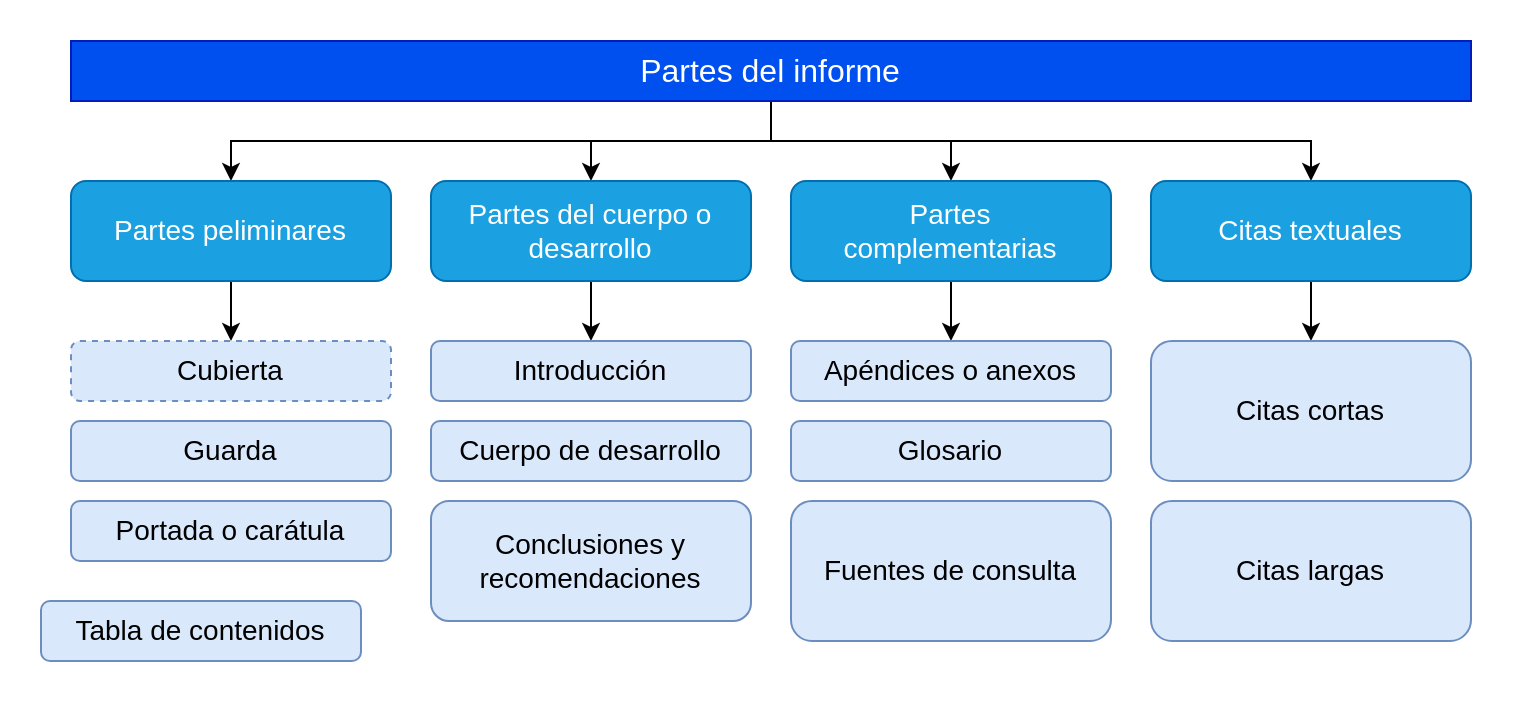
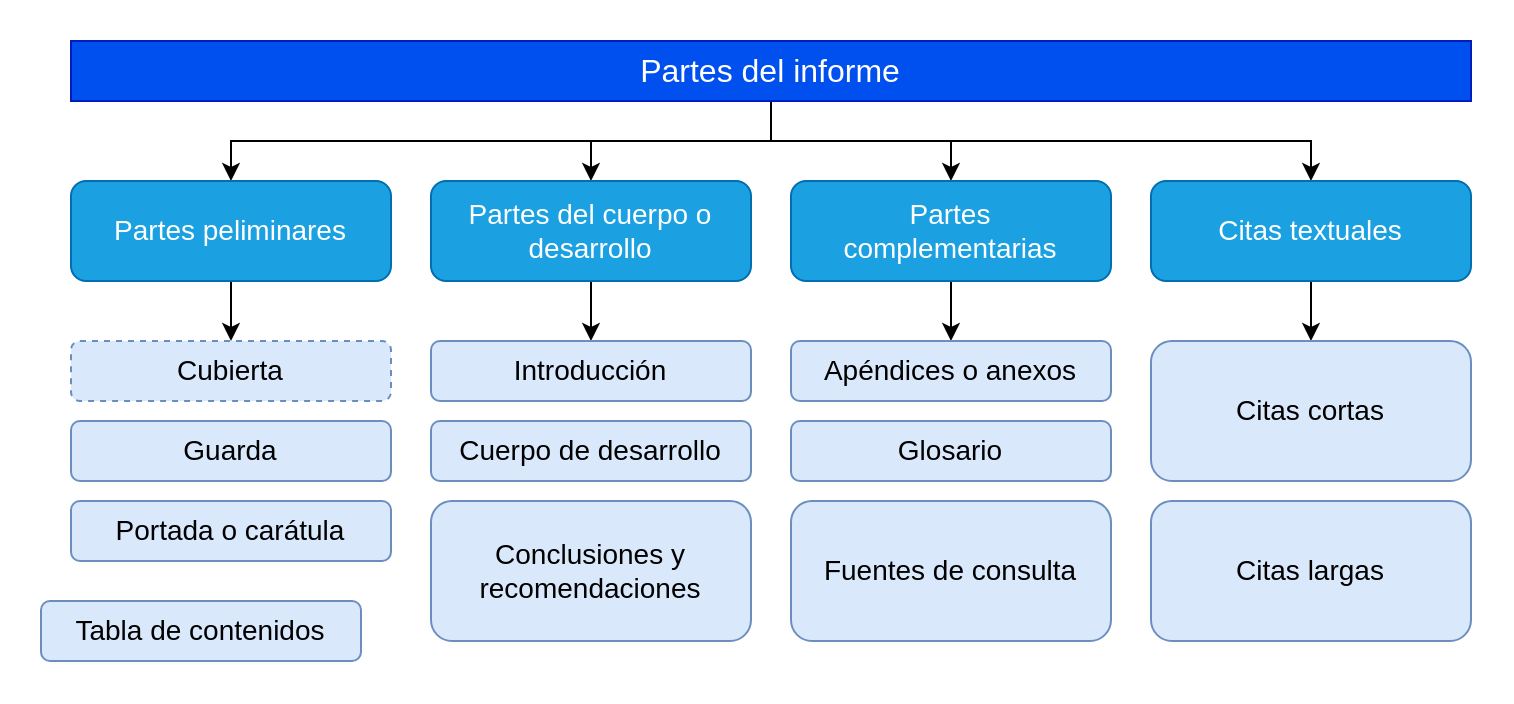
(591, 561) -> (591, 571)
